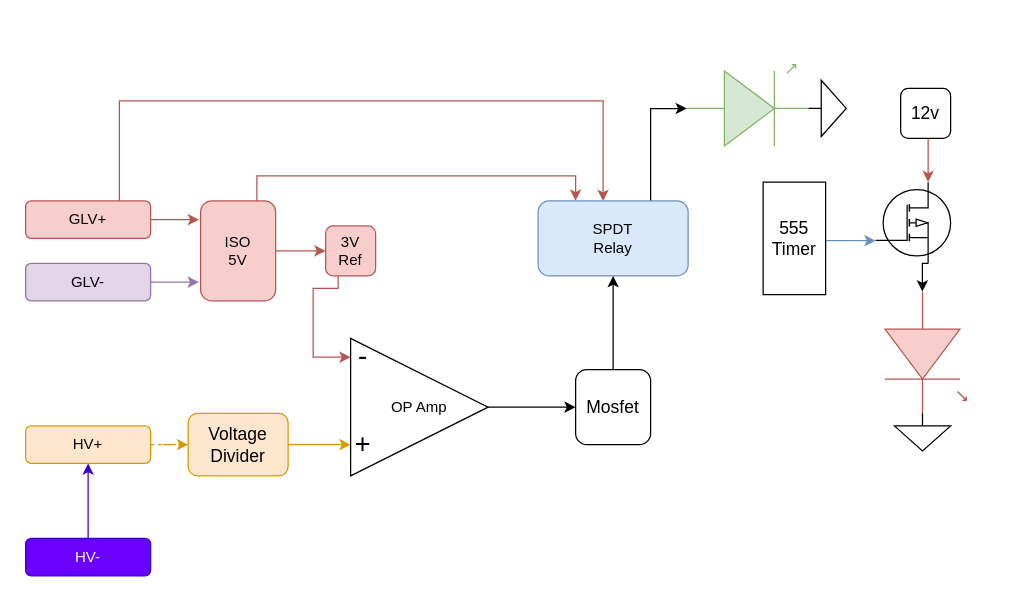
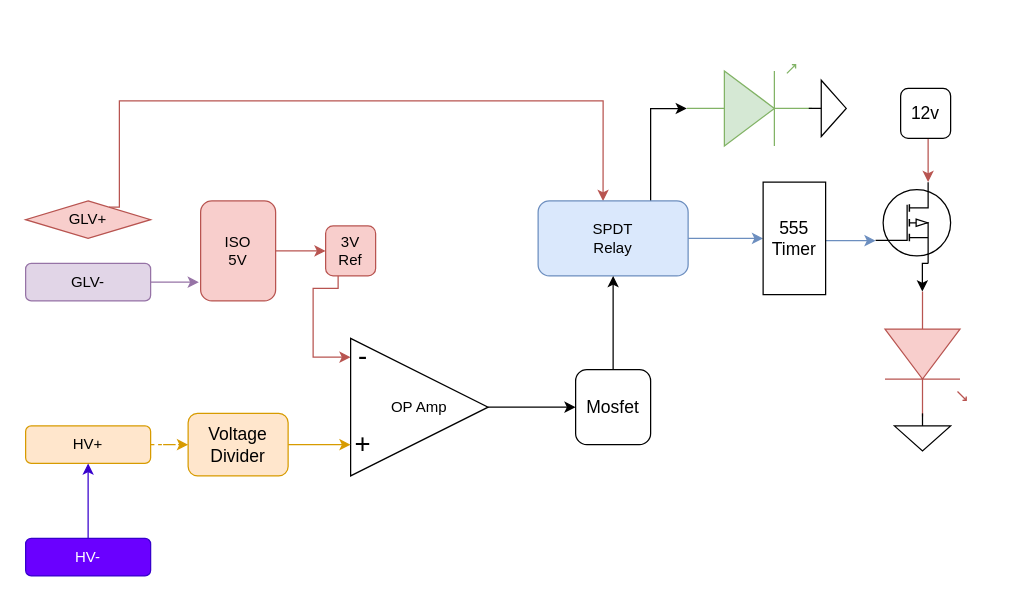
(412, 176) -> none
(88, 219) -> (88, 219)
(171, 219) -> none
none -> (721, 238)
